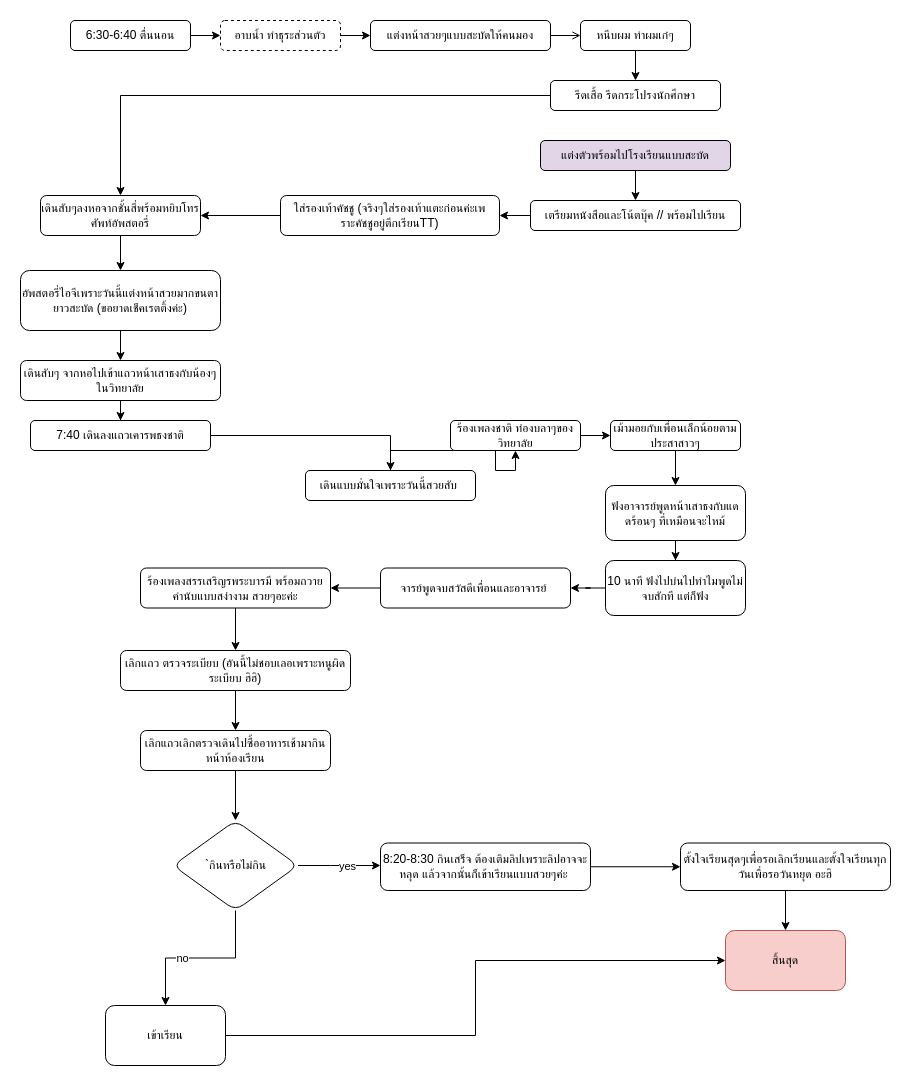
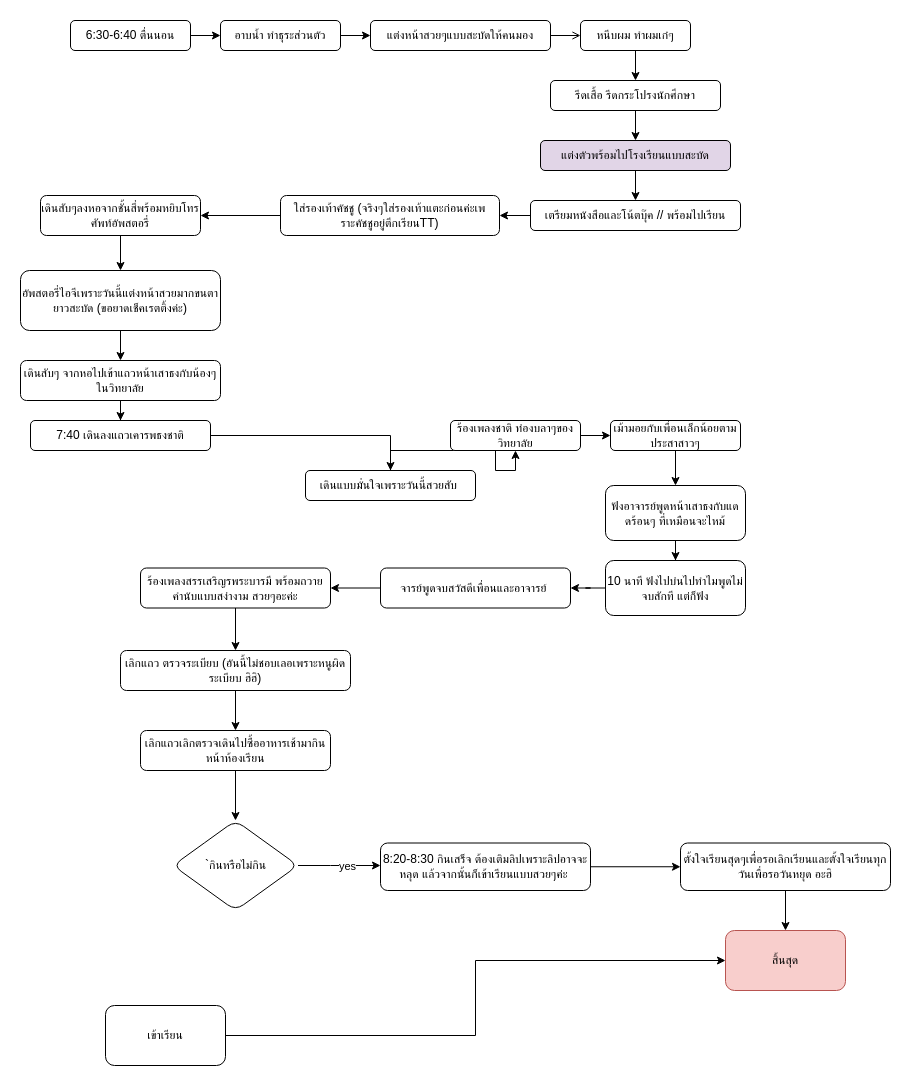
(281, 36) -> (281, 36)
(290, 96) -> (636, 130)
(204, 958) -> none
